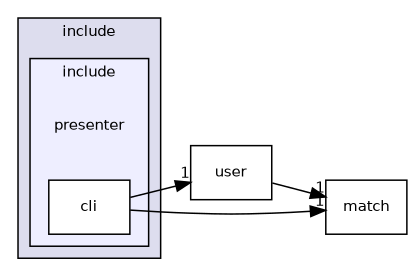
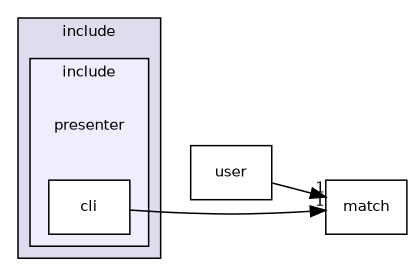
(153, 192) -> none
